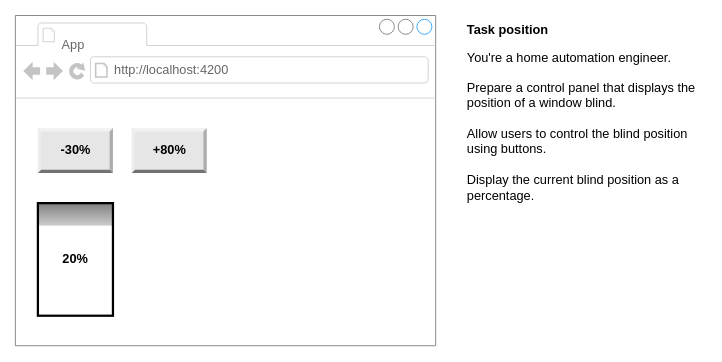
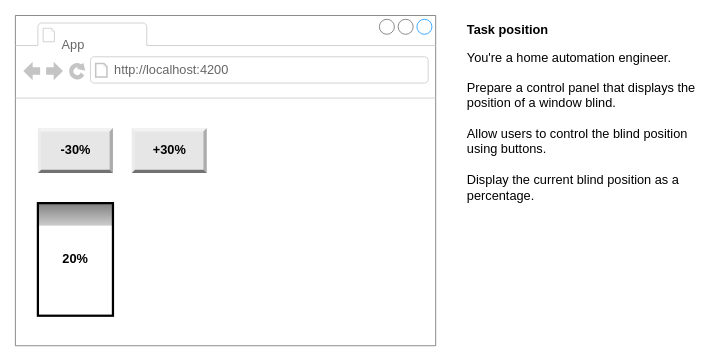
(170, 150) -> (170, 150)
